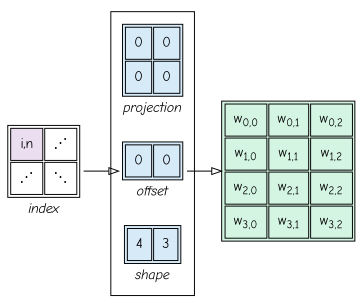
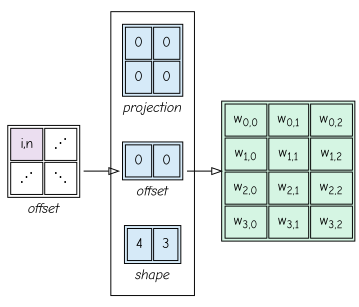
(44, 209) -> (44, 209)
